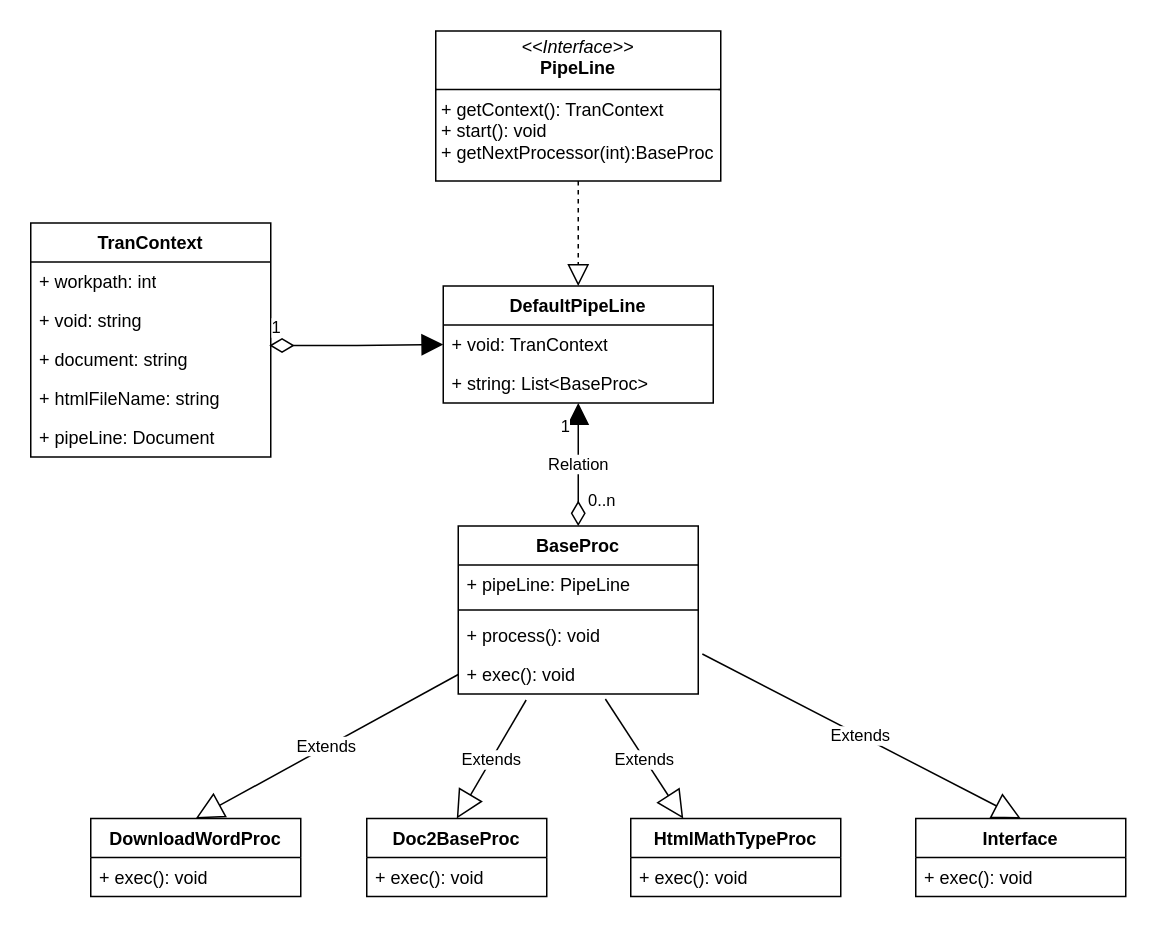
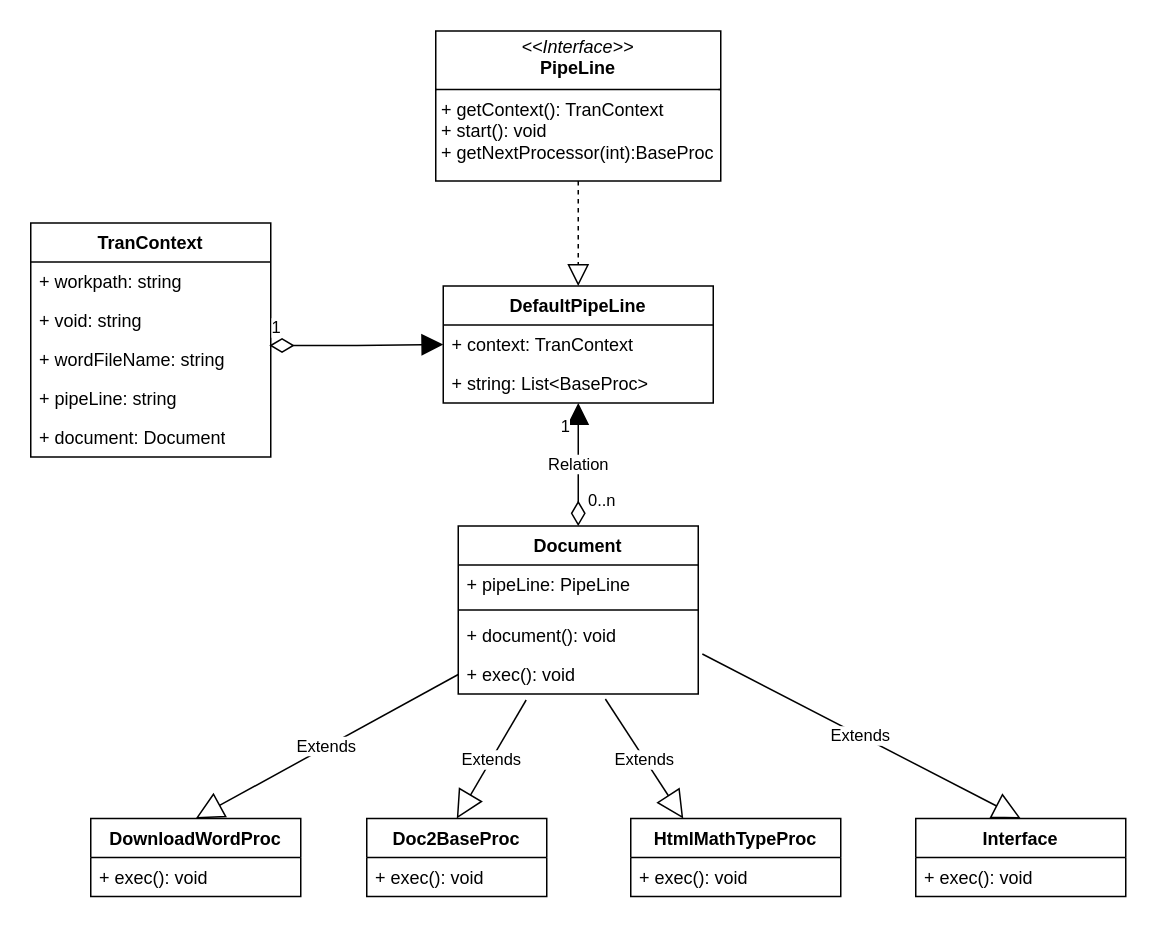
(106, 283) -> (121, 283)
(539, 346) -> (556, 346)
(121, 361) -> (137, 361)
(134, 400) -> (116, 400)
(129, 439) -> (134, 439)
(578, 547) -> (578, 547)
(544, 637) -> (549, 637)
